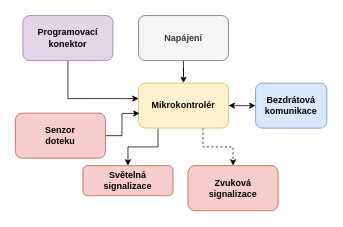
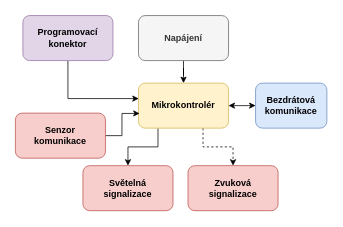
(60, 135) -> (60, 135)
(128, 180) -> (128, 188)
